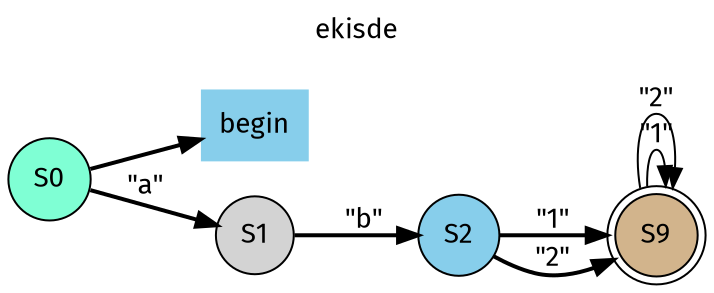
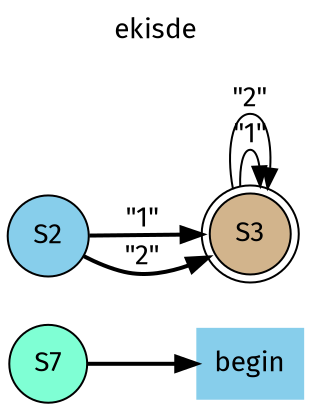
(50, 179) -> (48, 364)
(255, 235) -> none
(656, 235) -> (250, 234)
